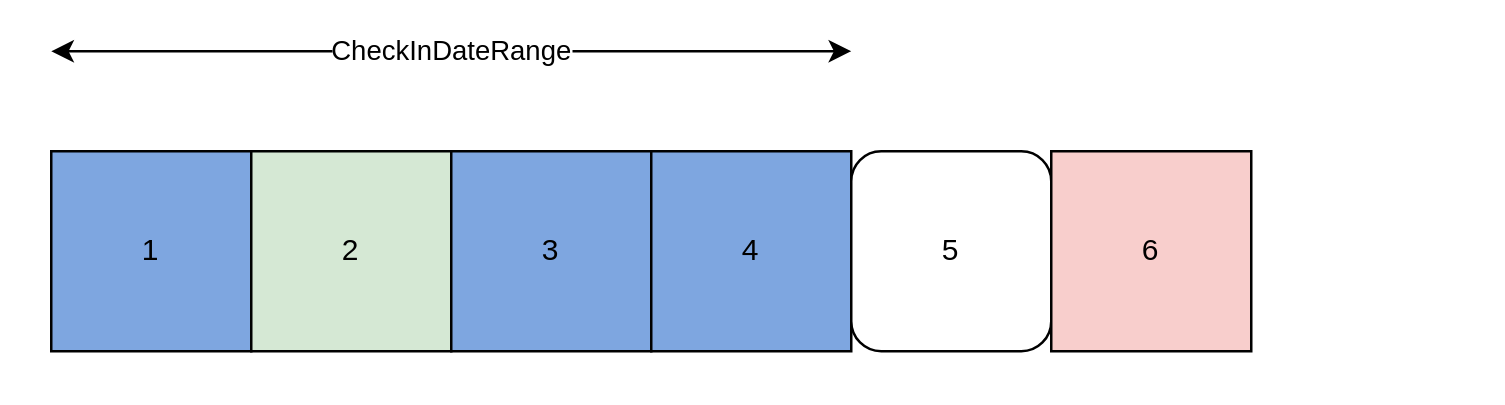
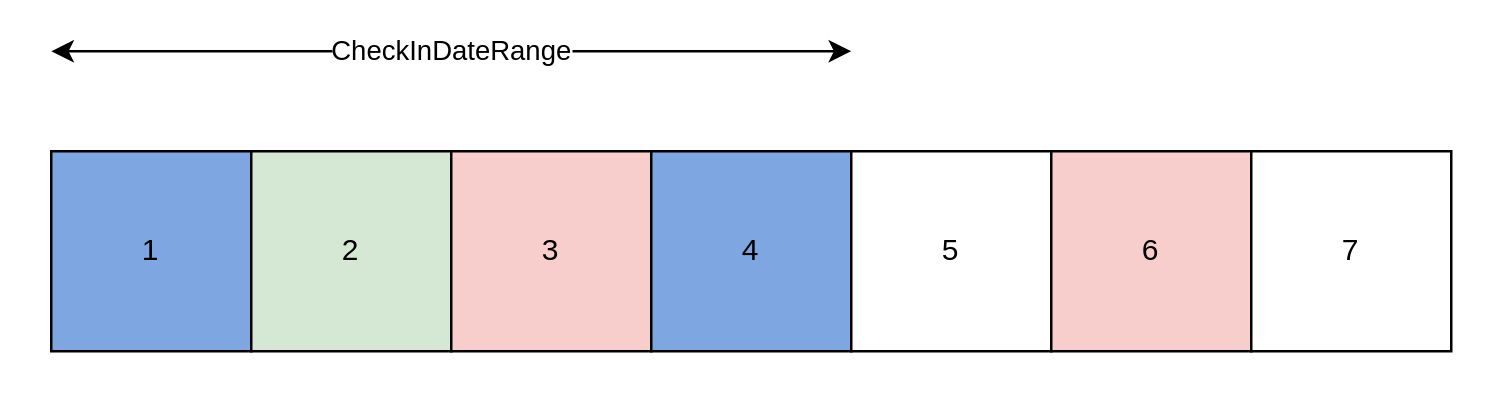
(551, 251) -> (551, 251)
(951, 251) -> (951, 251)
none -> (1351, 251)
